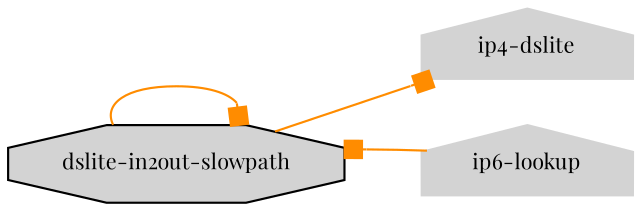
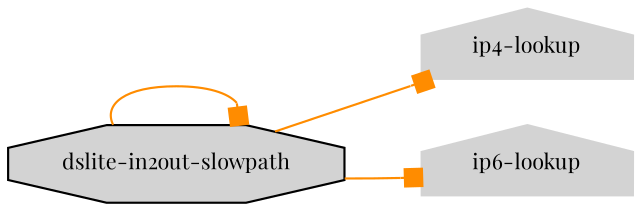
(527, 47) -> (527, 47)
(397, 150) -> (373, 178)
